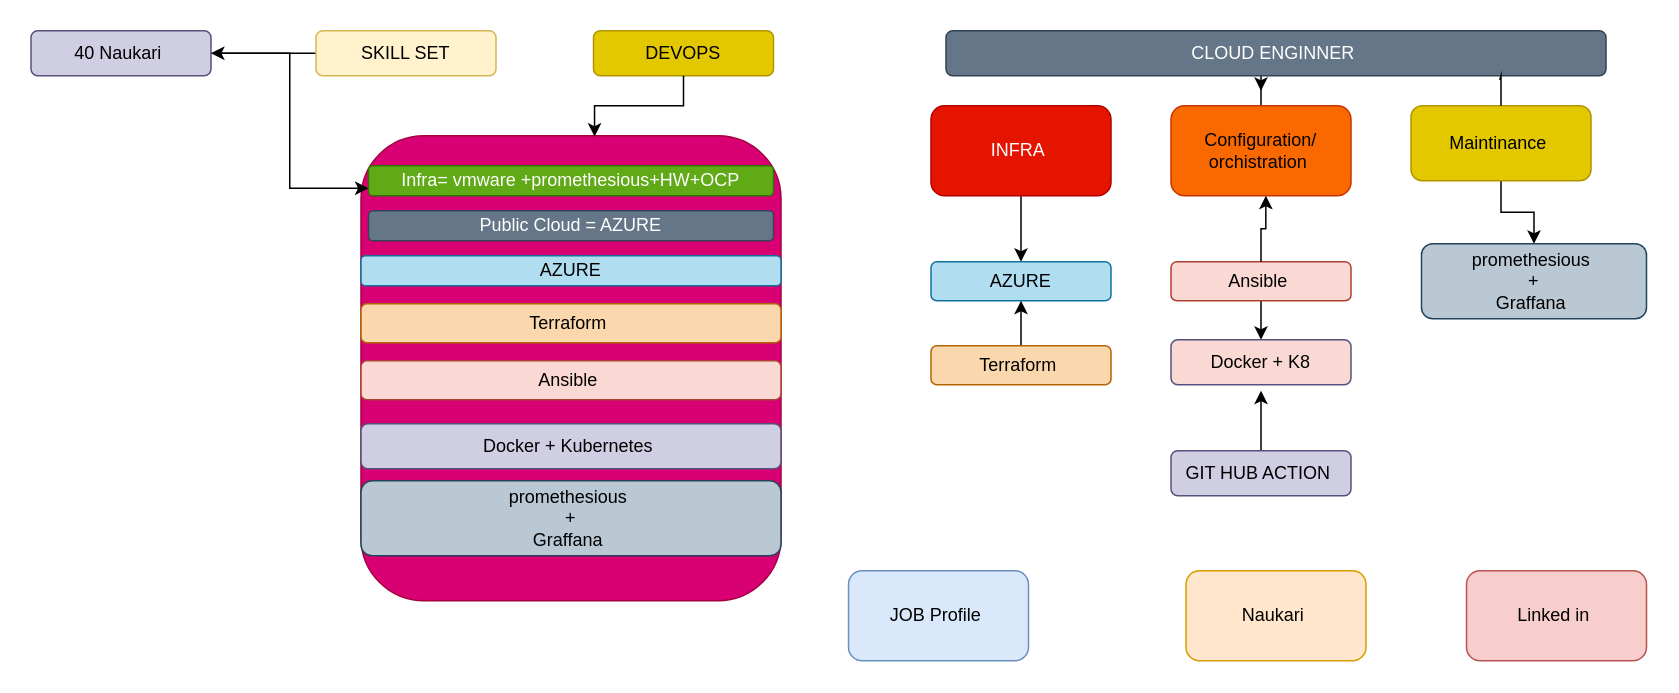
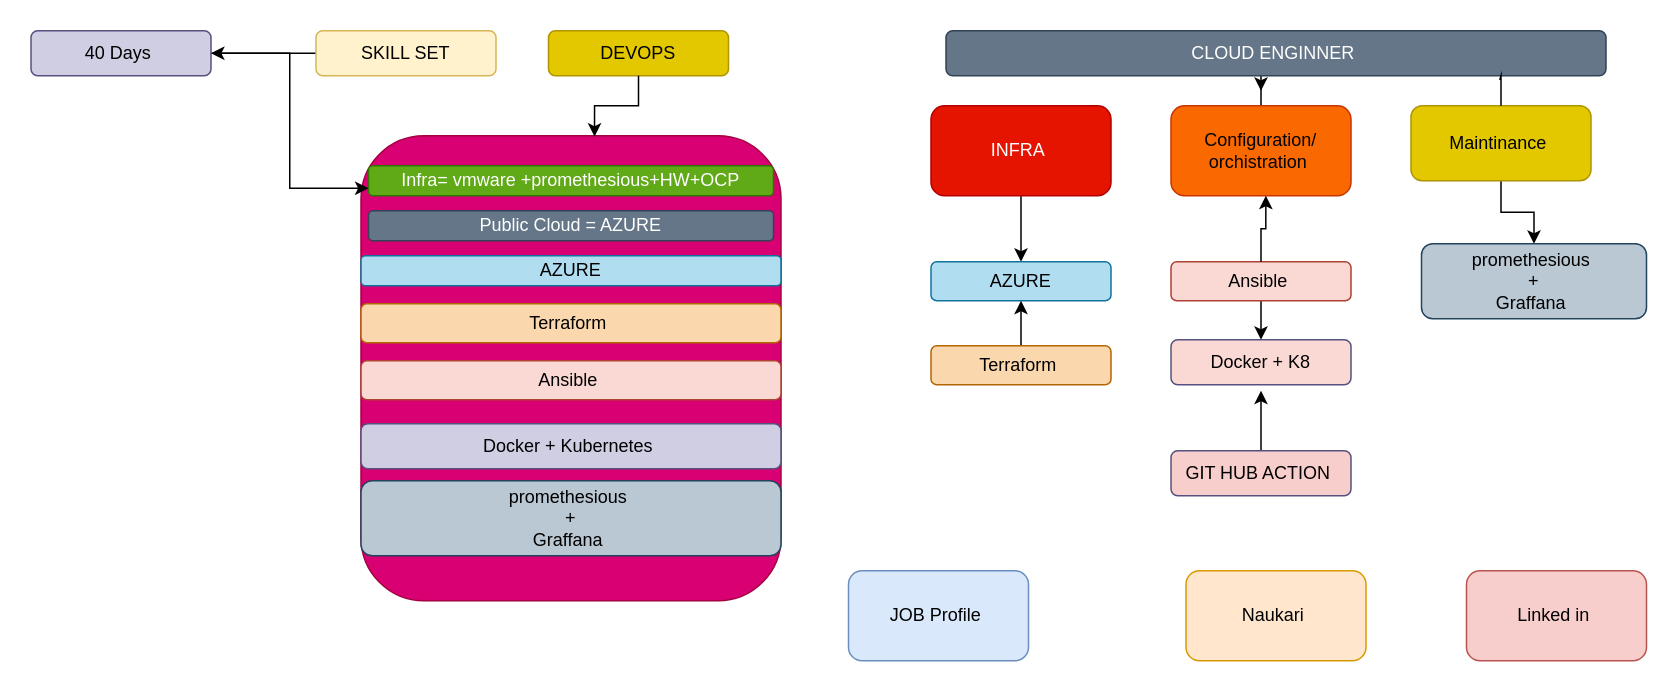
(121, 53) -> (121, 53)
(683, 53) -> (638, 53)
(1261, 473) -> (1261, 473)
